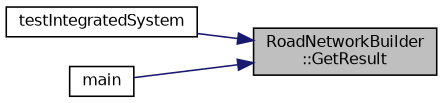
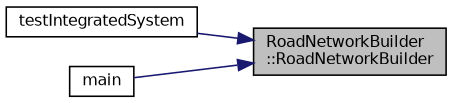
(345, 52) -> (350, 52)
